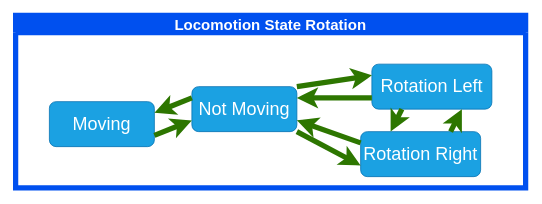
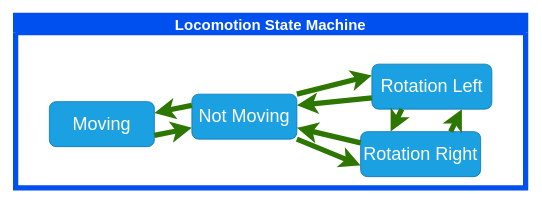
(270, 25) -> (270, 25)
(244, 109) -> (244, 117)
